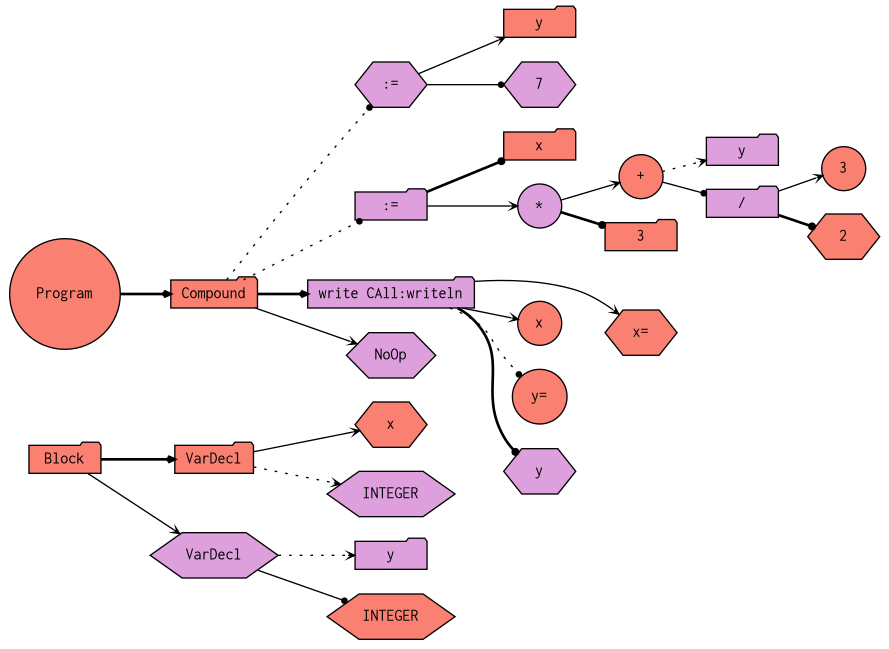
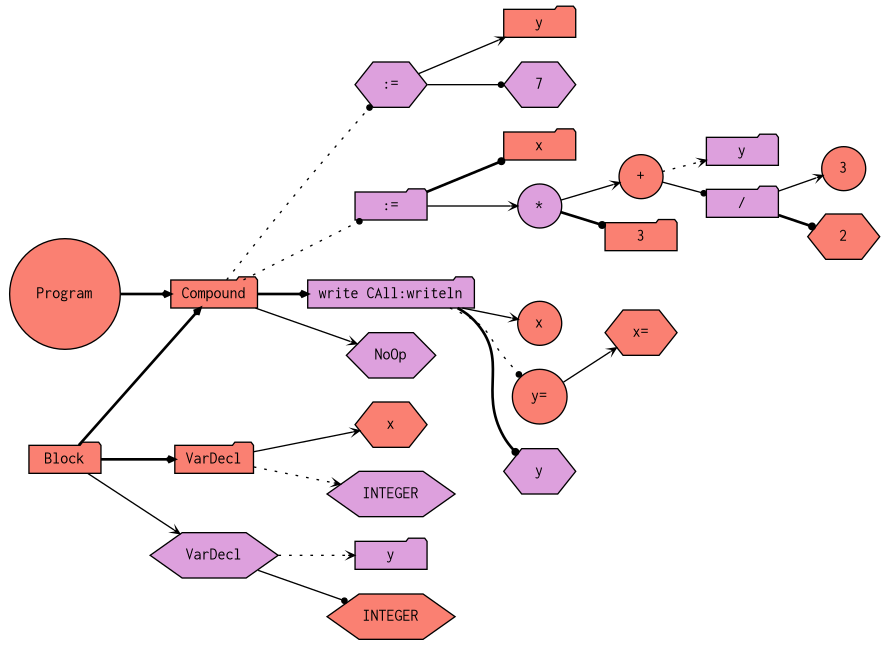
(547, 284) -> (587, 367)
none -> (137, 379)
